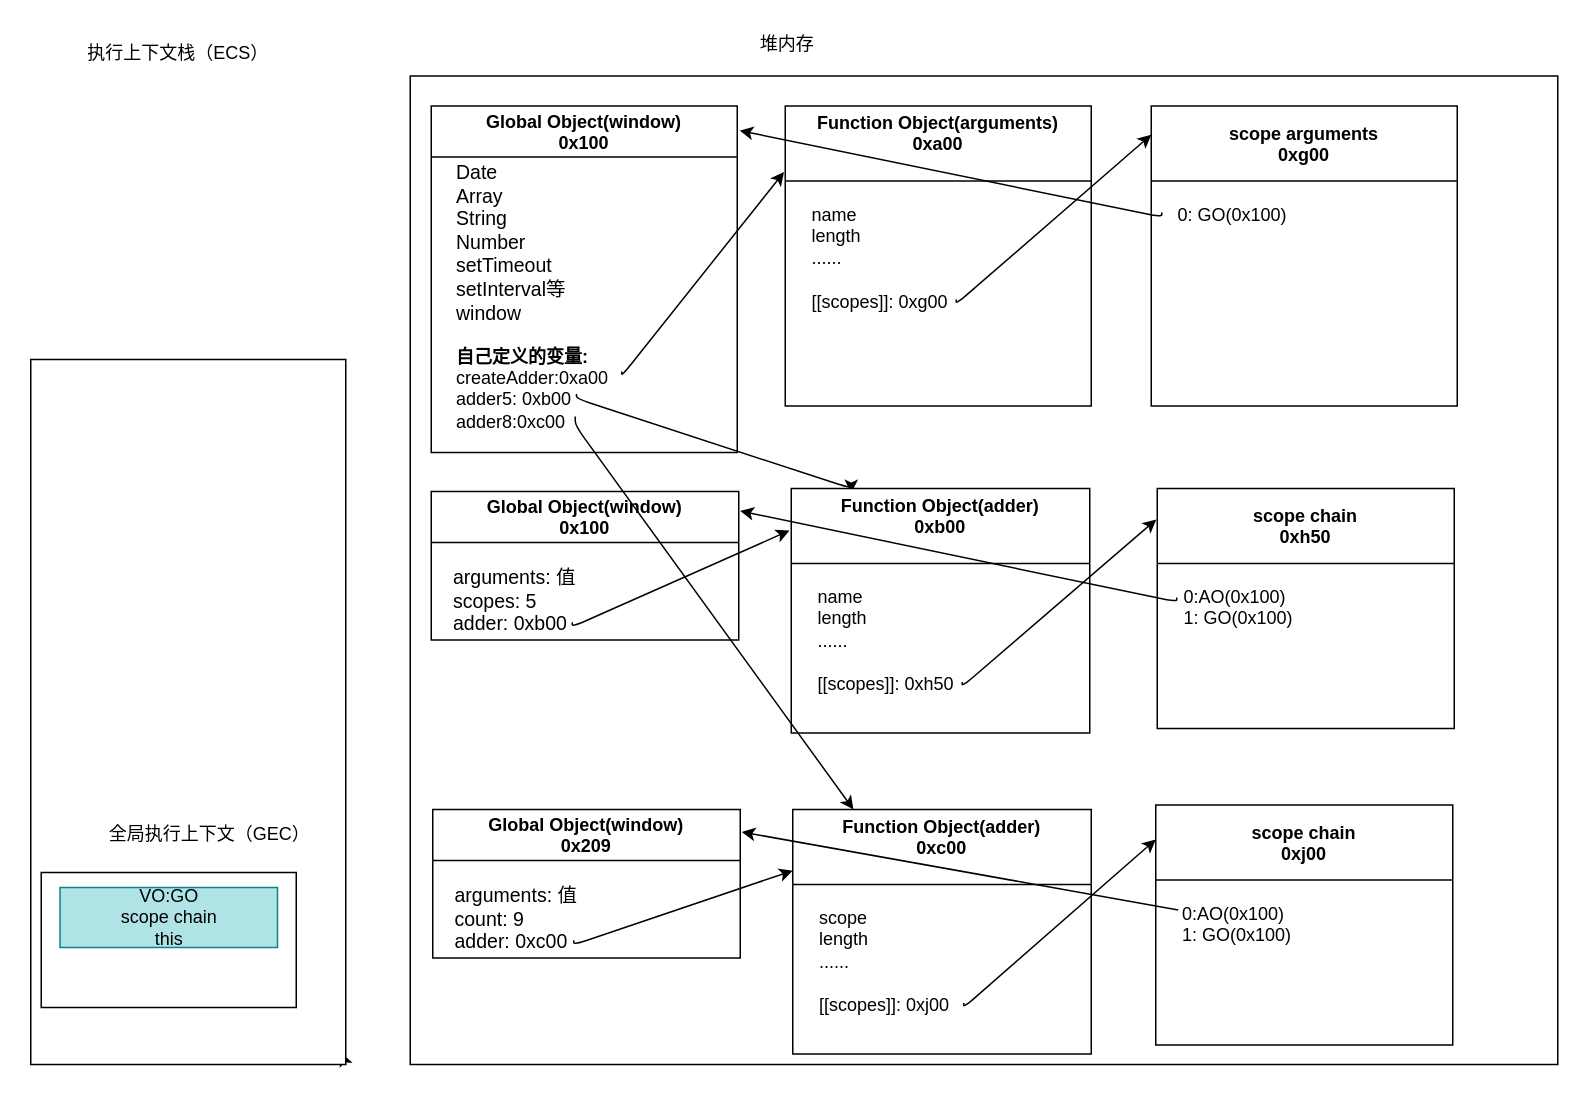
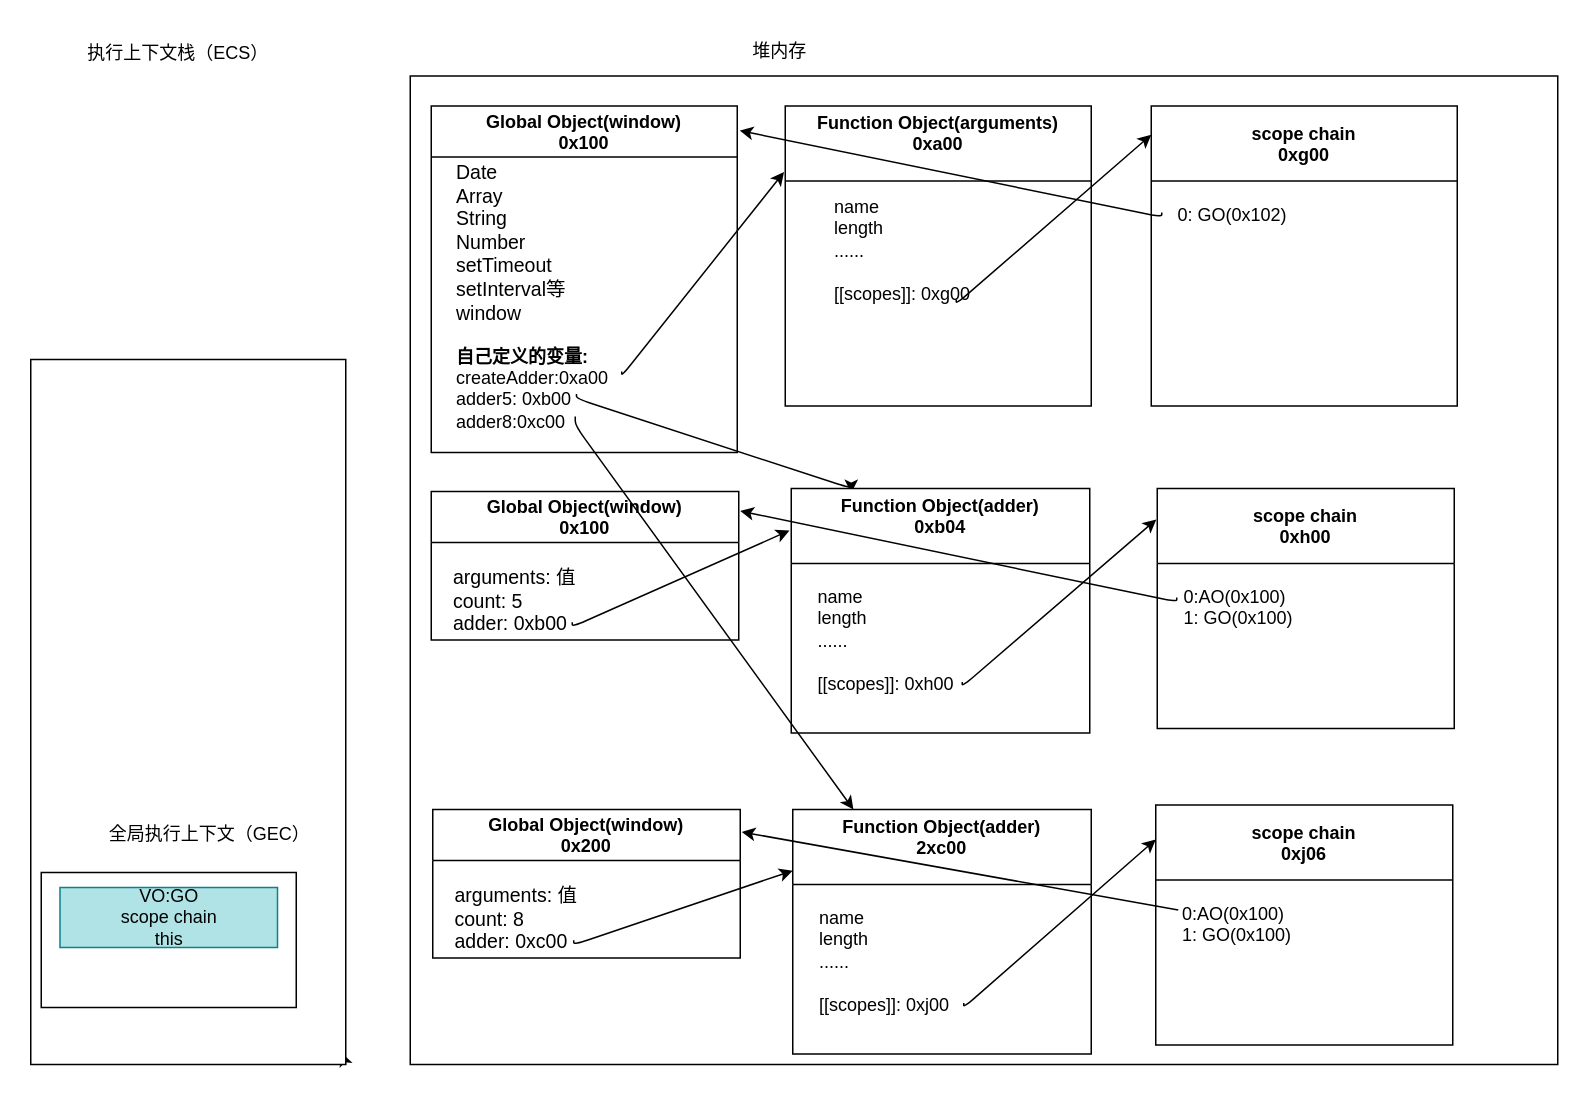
(787, 44) -> (779, 52)
(1304, 134) -> (1304, 134)
(1234, 216) -> (1234, 216)
(933, 292) -> (956, 284)
(940, 506) -> (940, 506)
(1305, 516) -> (1305, 516)
(514, 599) -> (514, 599)
(899, 630) -> (899, 630)
(586, 825) -> (586, 825)
(941, 827) -> (941, 827)
(1304, 833) -> (1304, 833)
(515, 917) -> (515, 917)
(901, 951) -> (901, 951)
